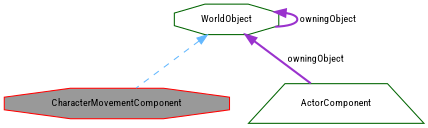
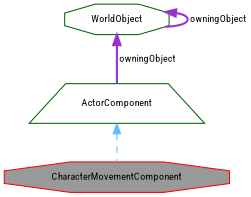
(168, 65) -> (117, 148)
